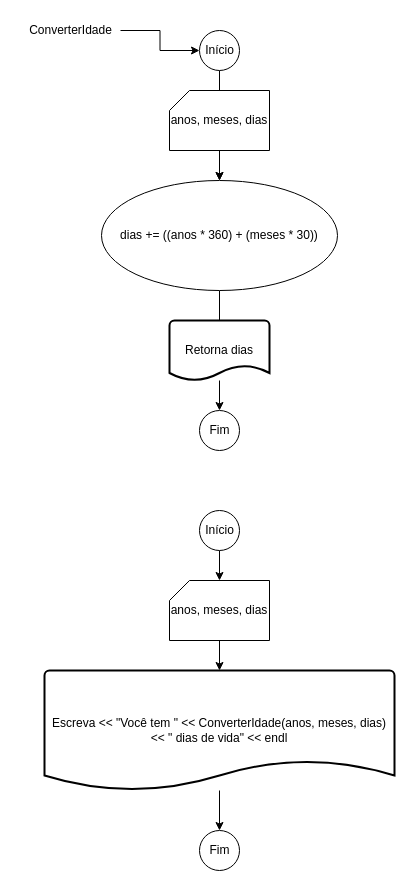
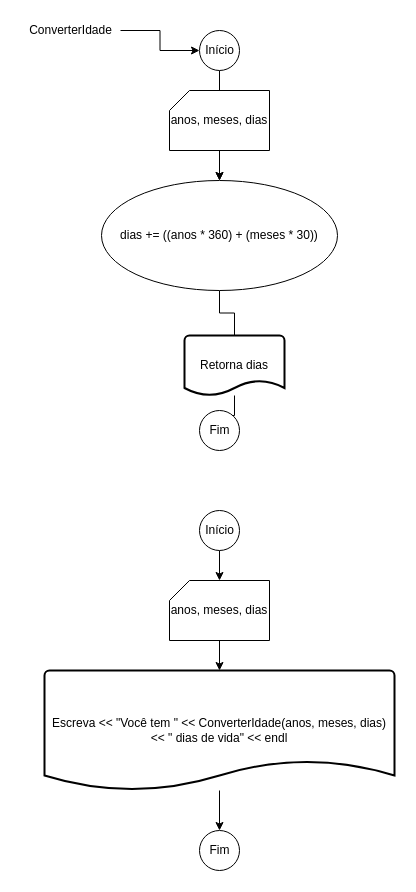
(220, 351) -> (235, 366)
